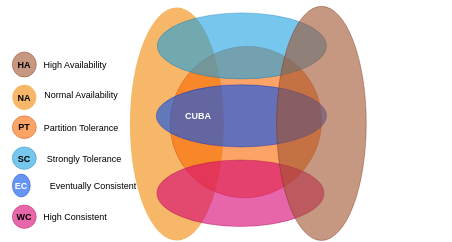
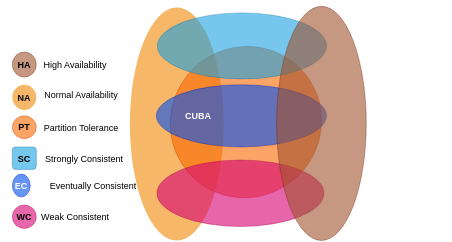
(24, 158) -> (24, 158)
(84, 158) -> (84, 158)
(75, 216) -> (75, 216)
